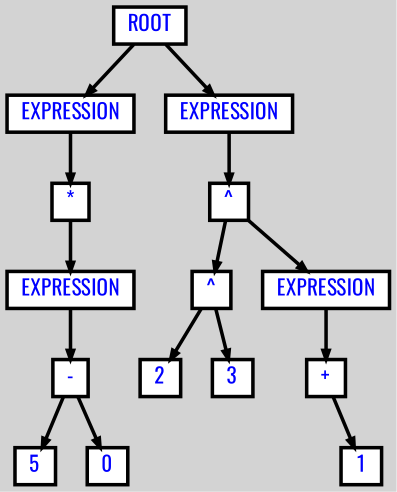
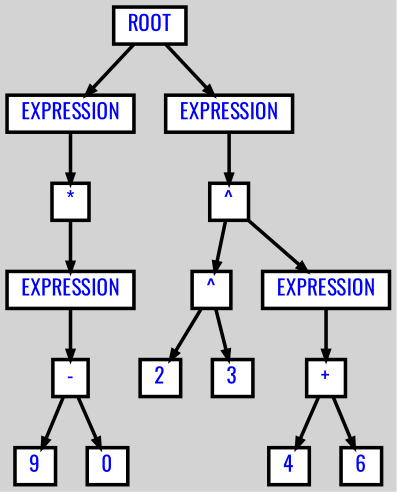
(35, 466) -> (35, 466)
none -> (289, 466)
(361, 466) -> (361, 466)
